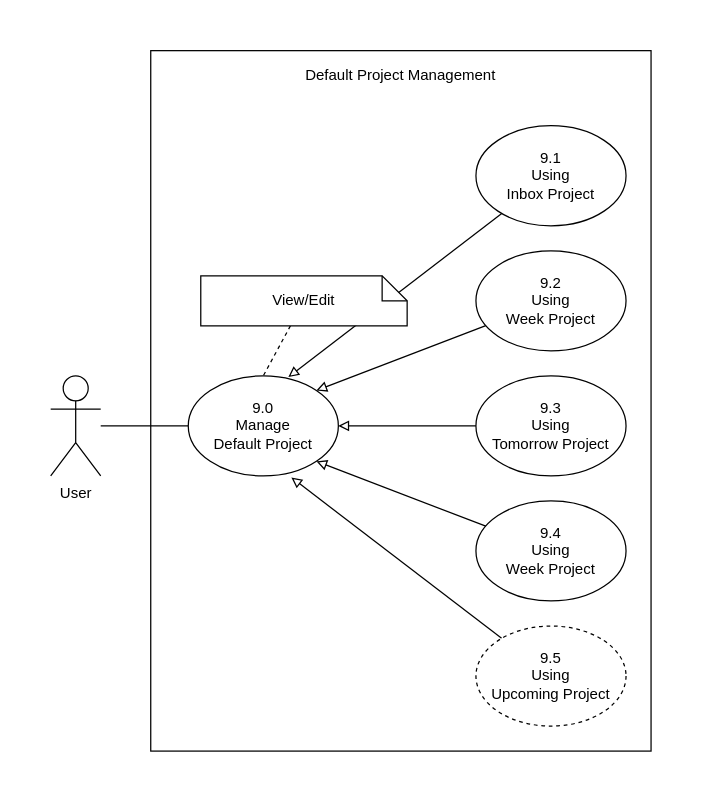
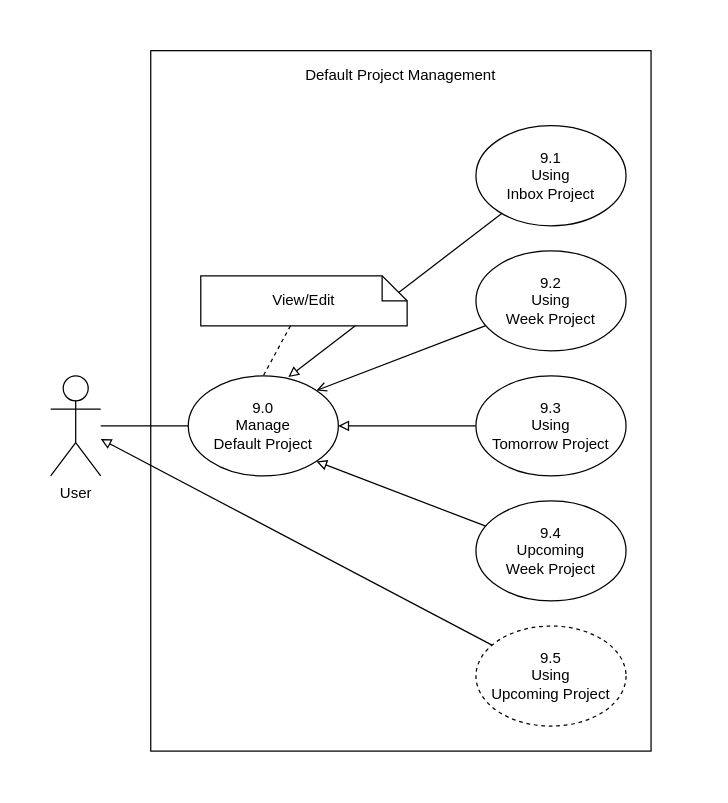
(328, 386) -> (323, 387)
(551, 551) -> (551, 551)
(400, 561) -> (301, 544)
